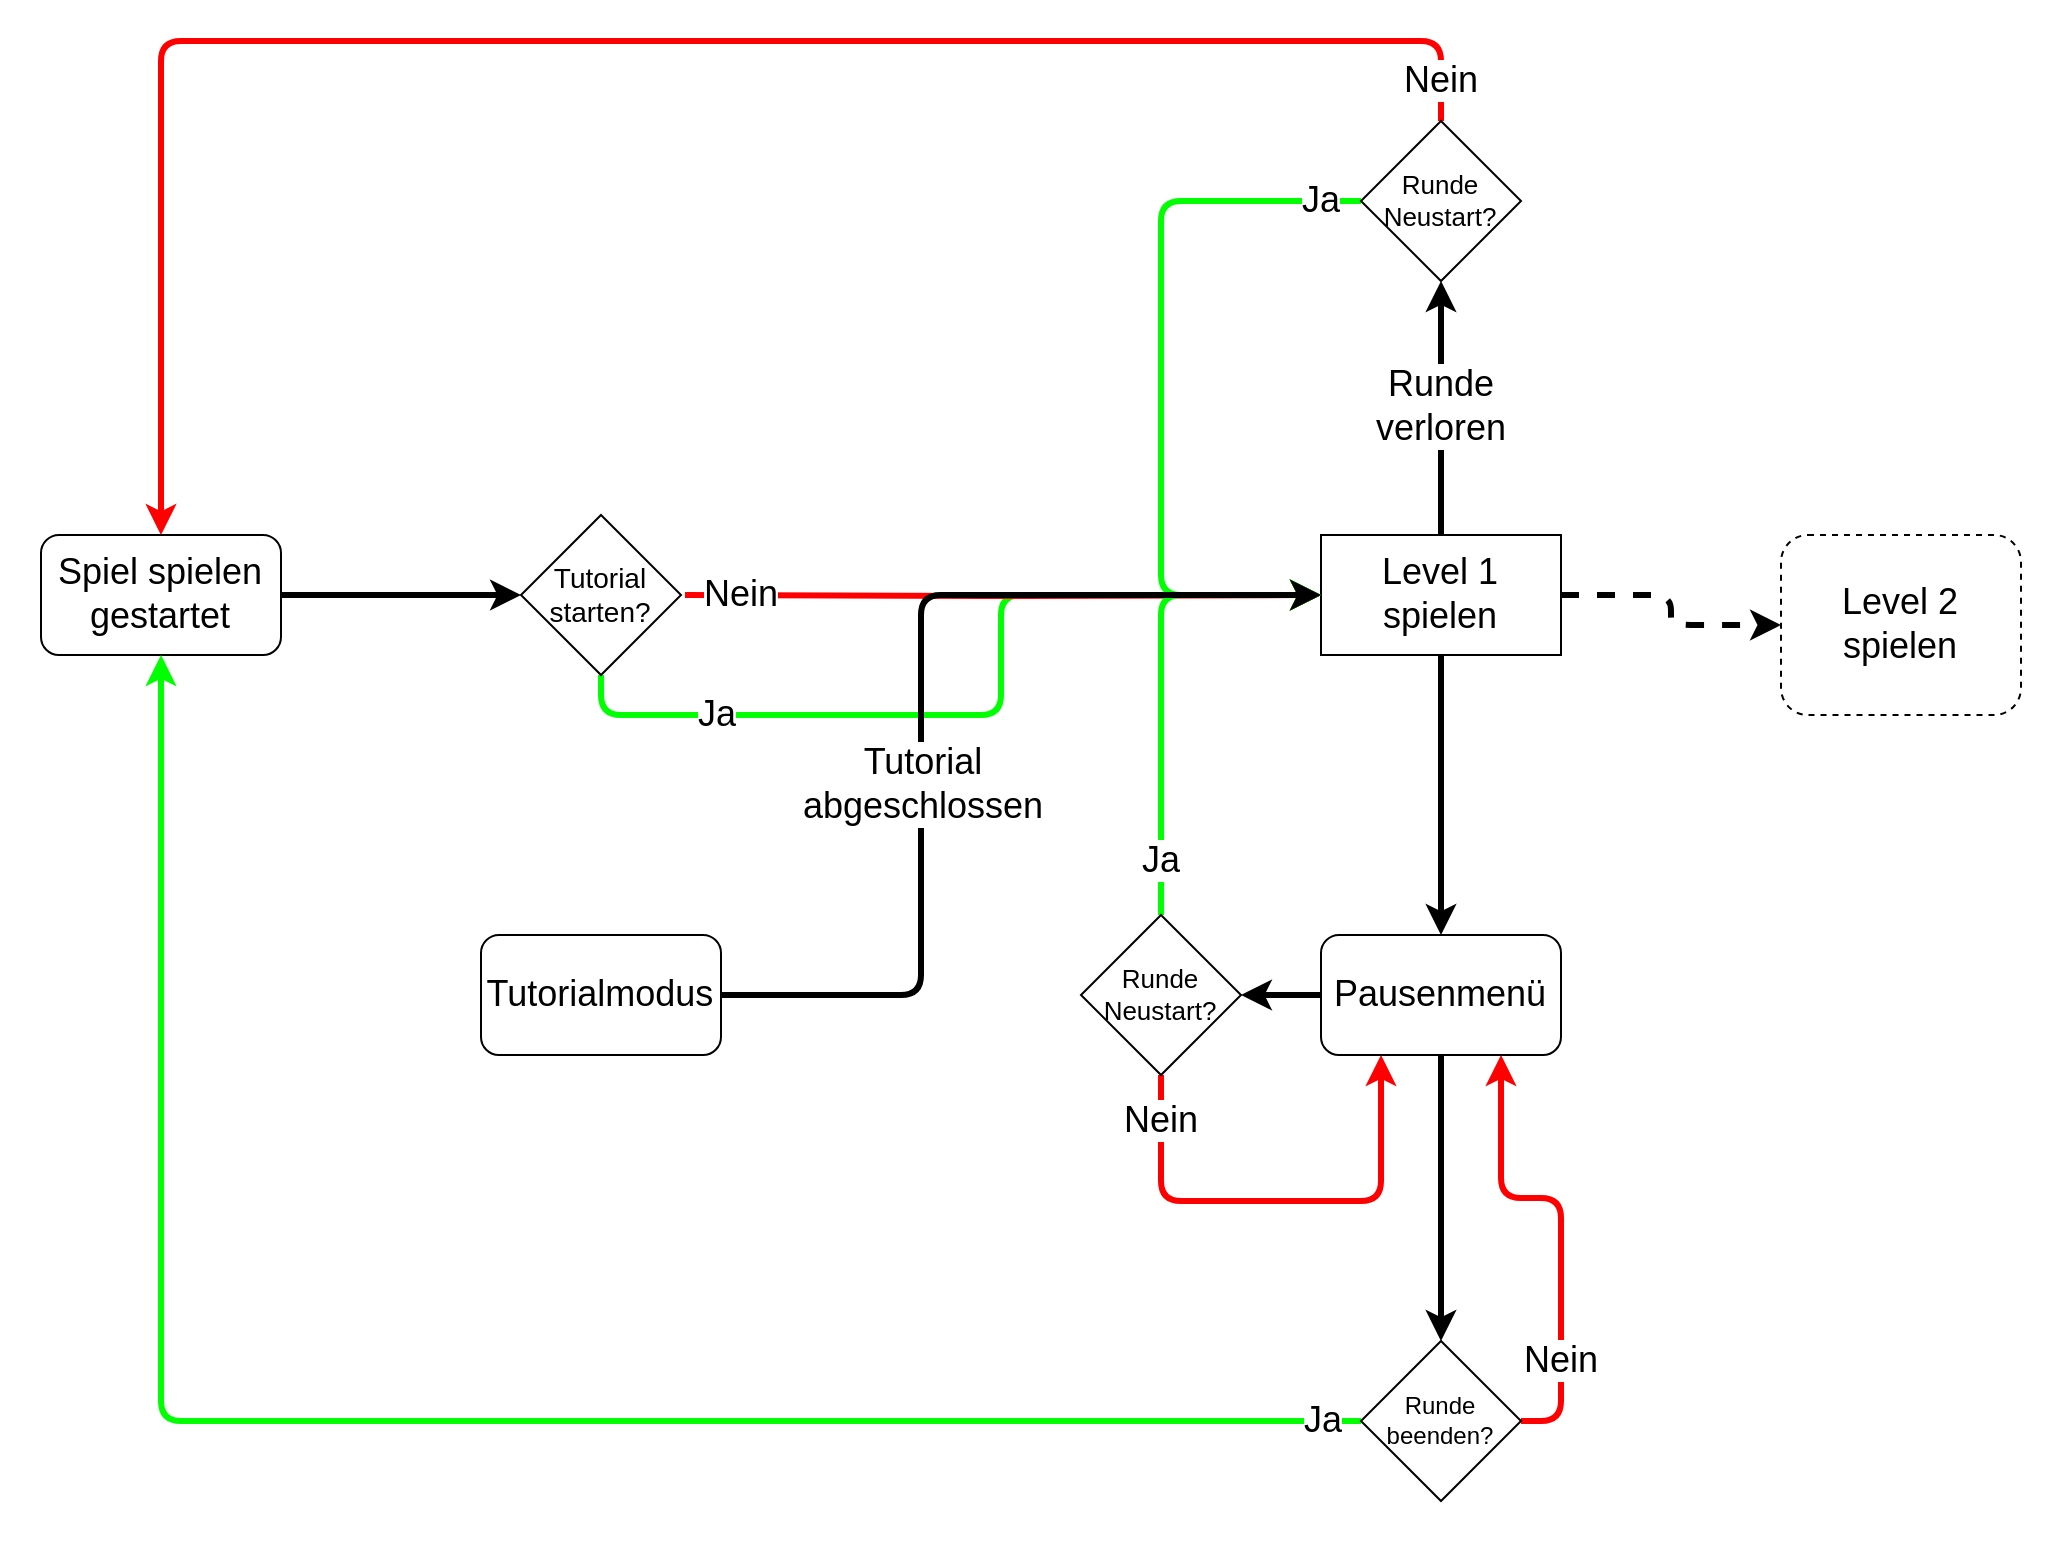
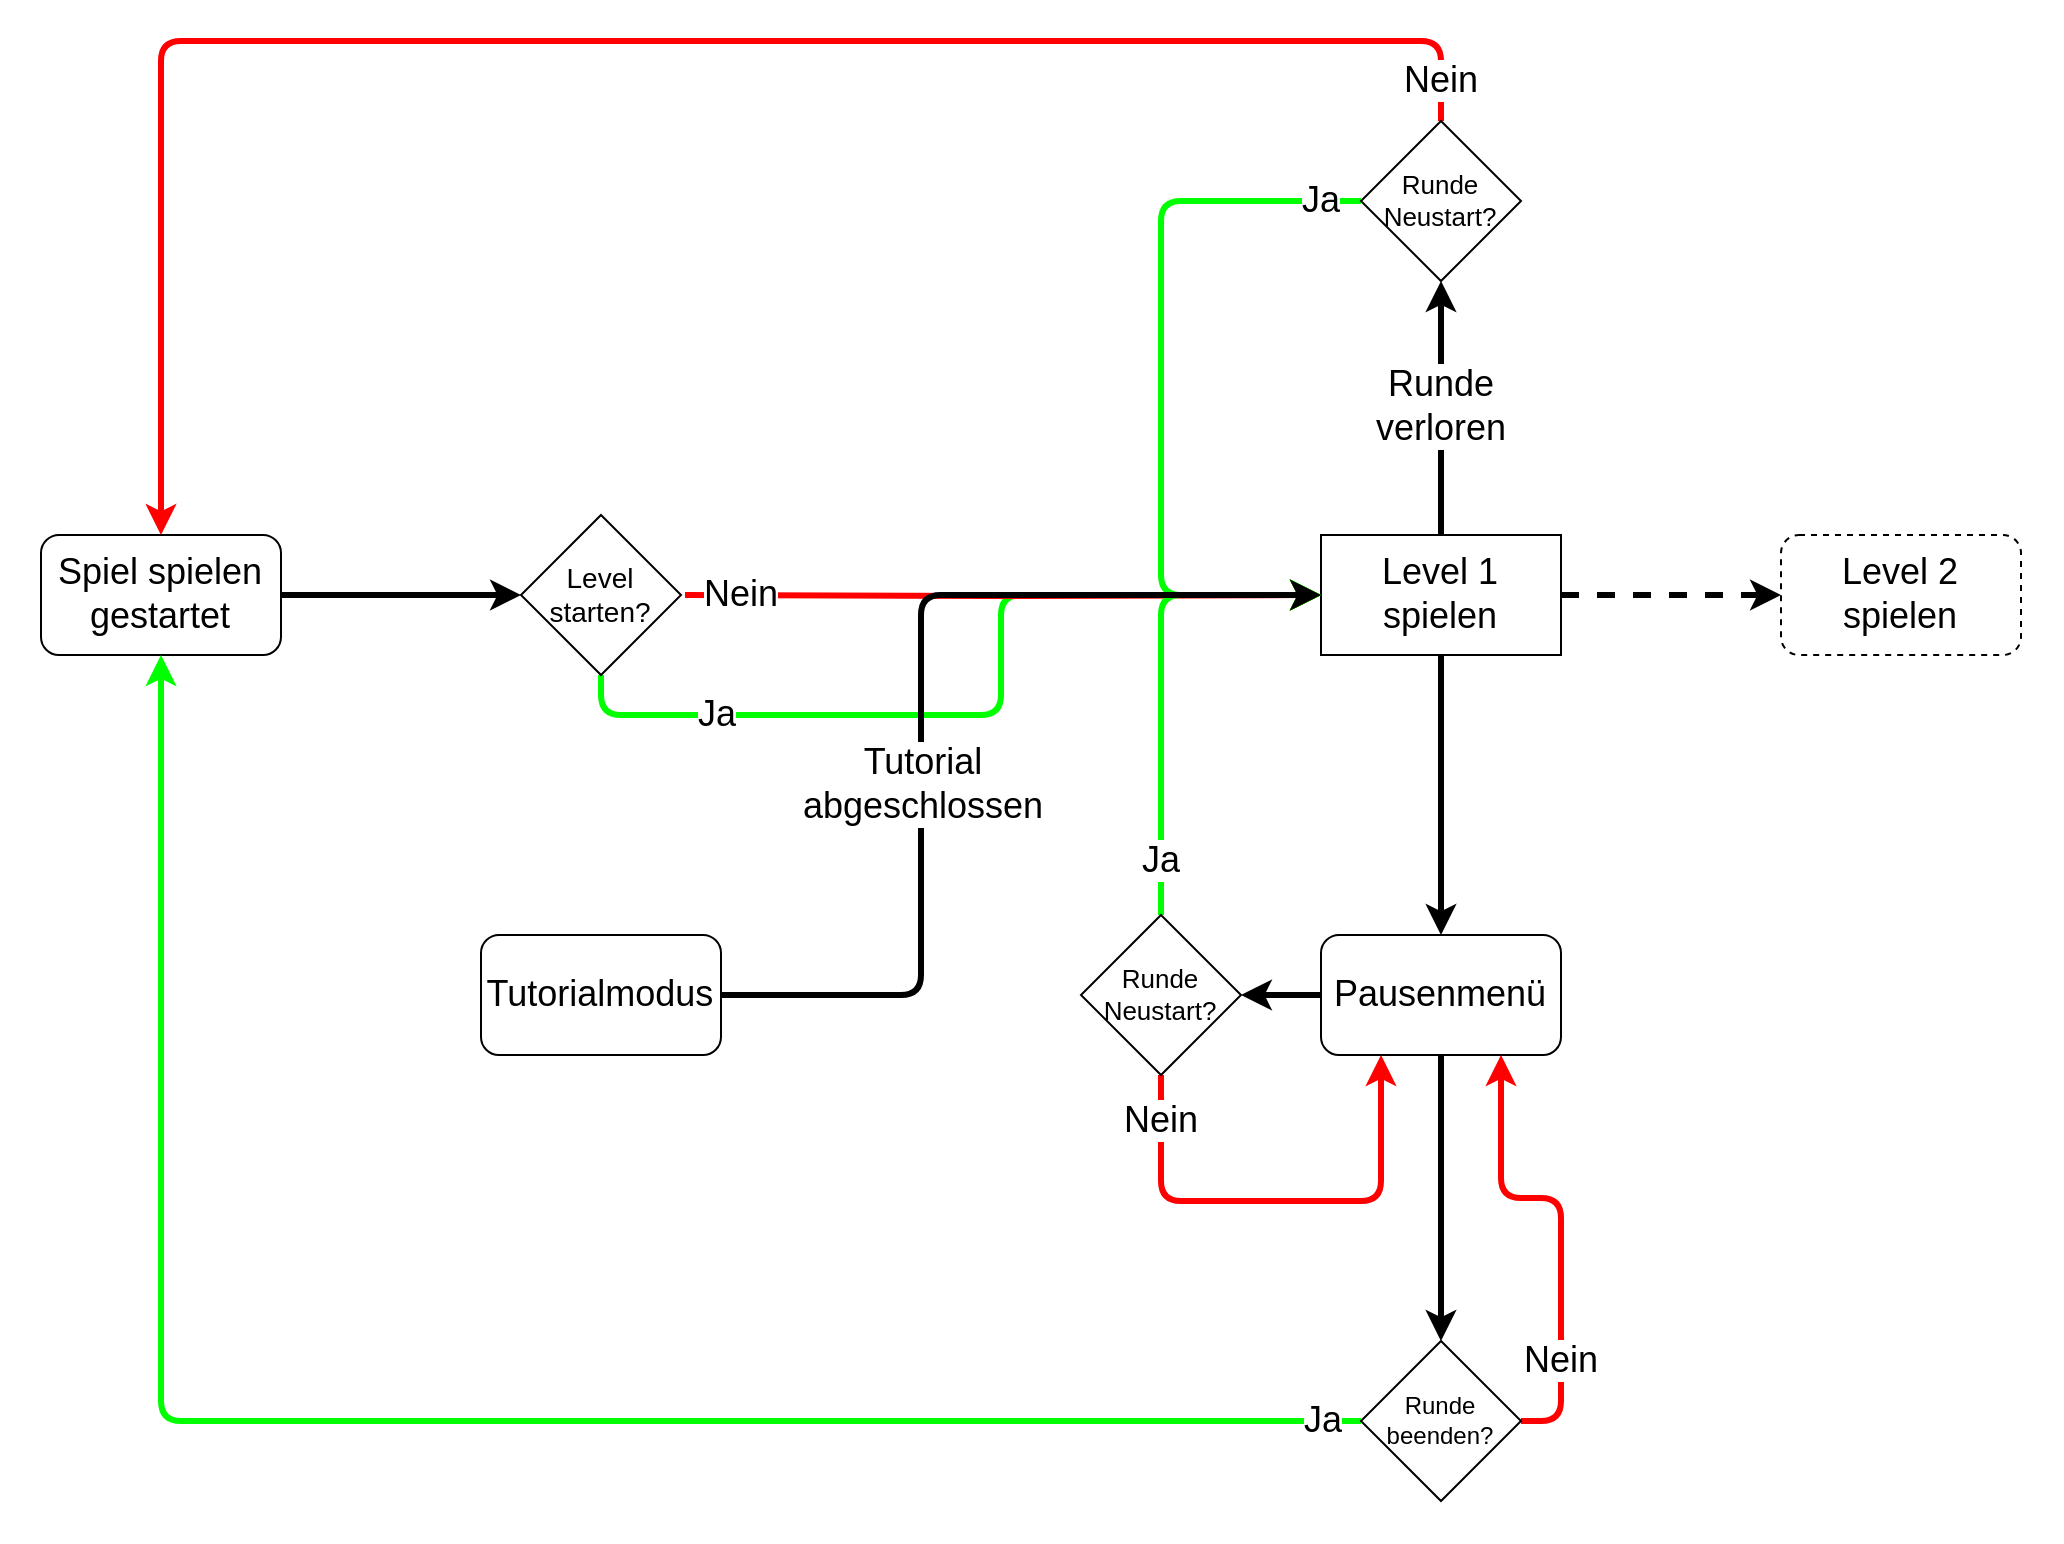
(601, 595) -> (601, 595)
(1901, 625) -> (1901, 595)
